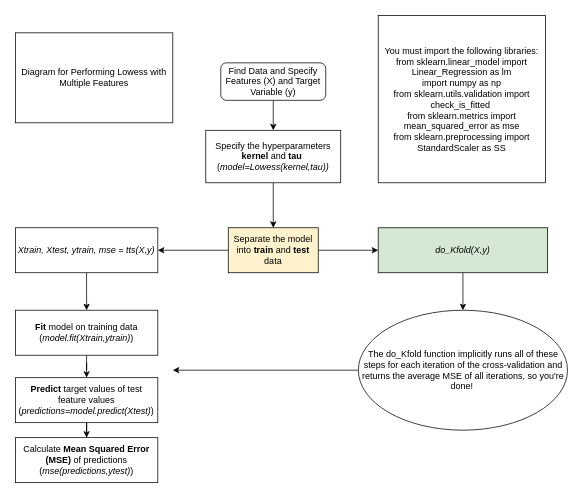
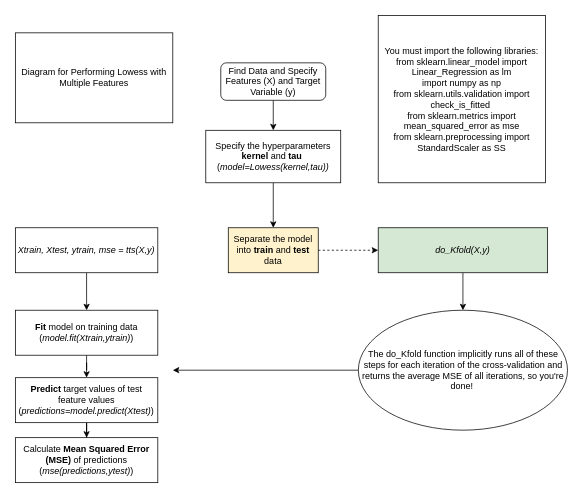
(196, 250) -> none
(345, 250) -> (345, 250)
